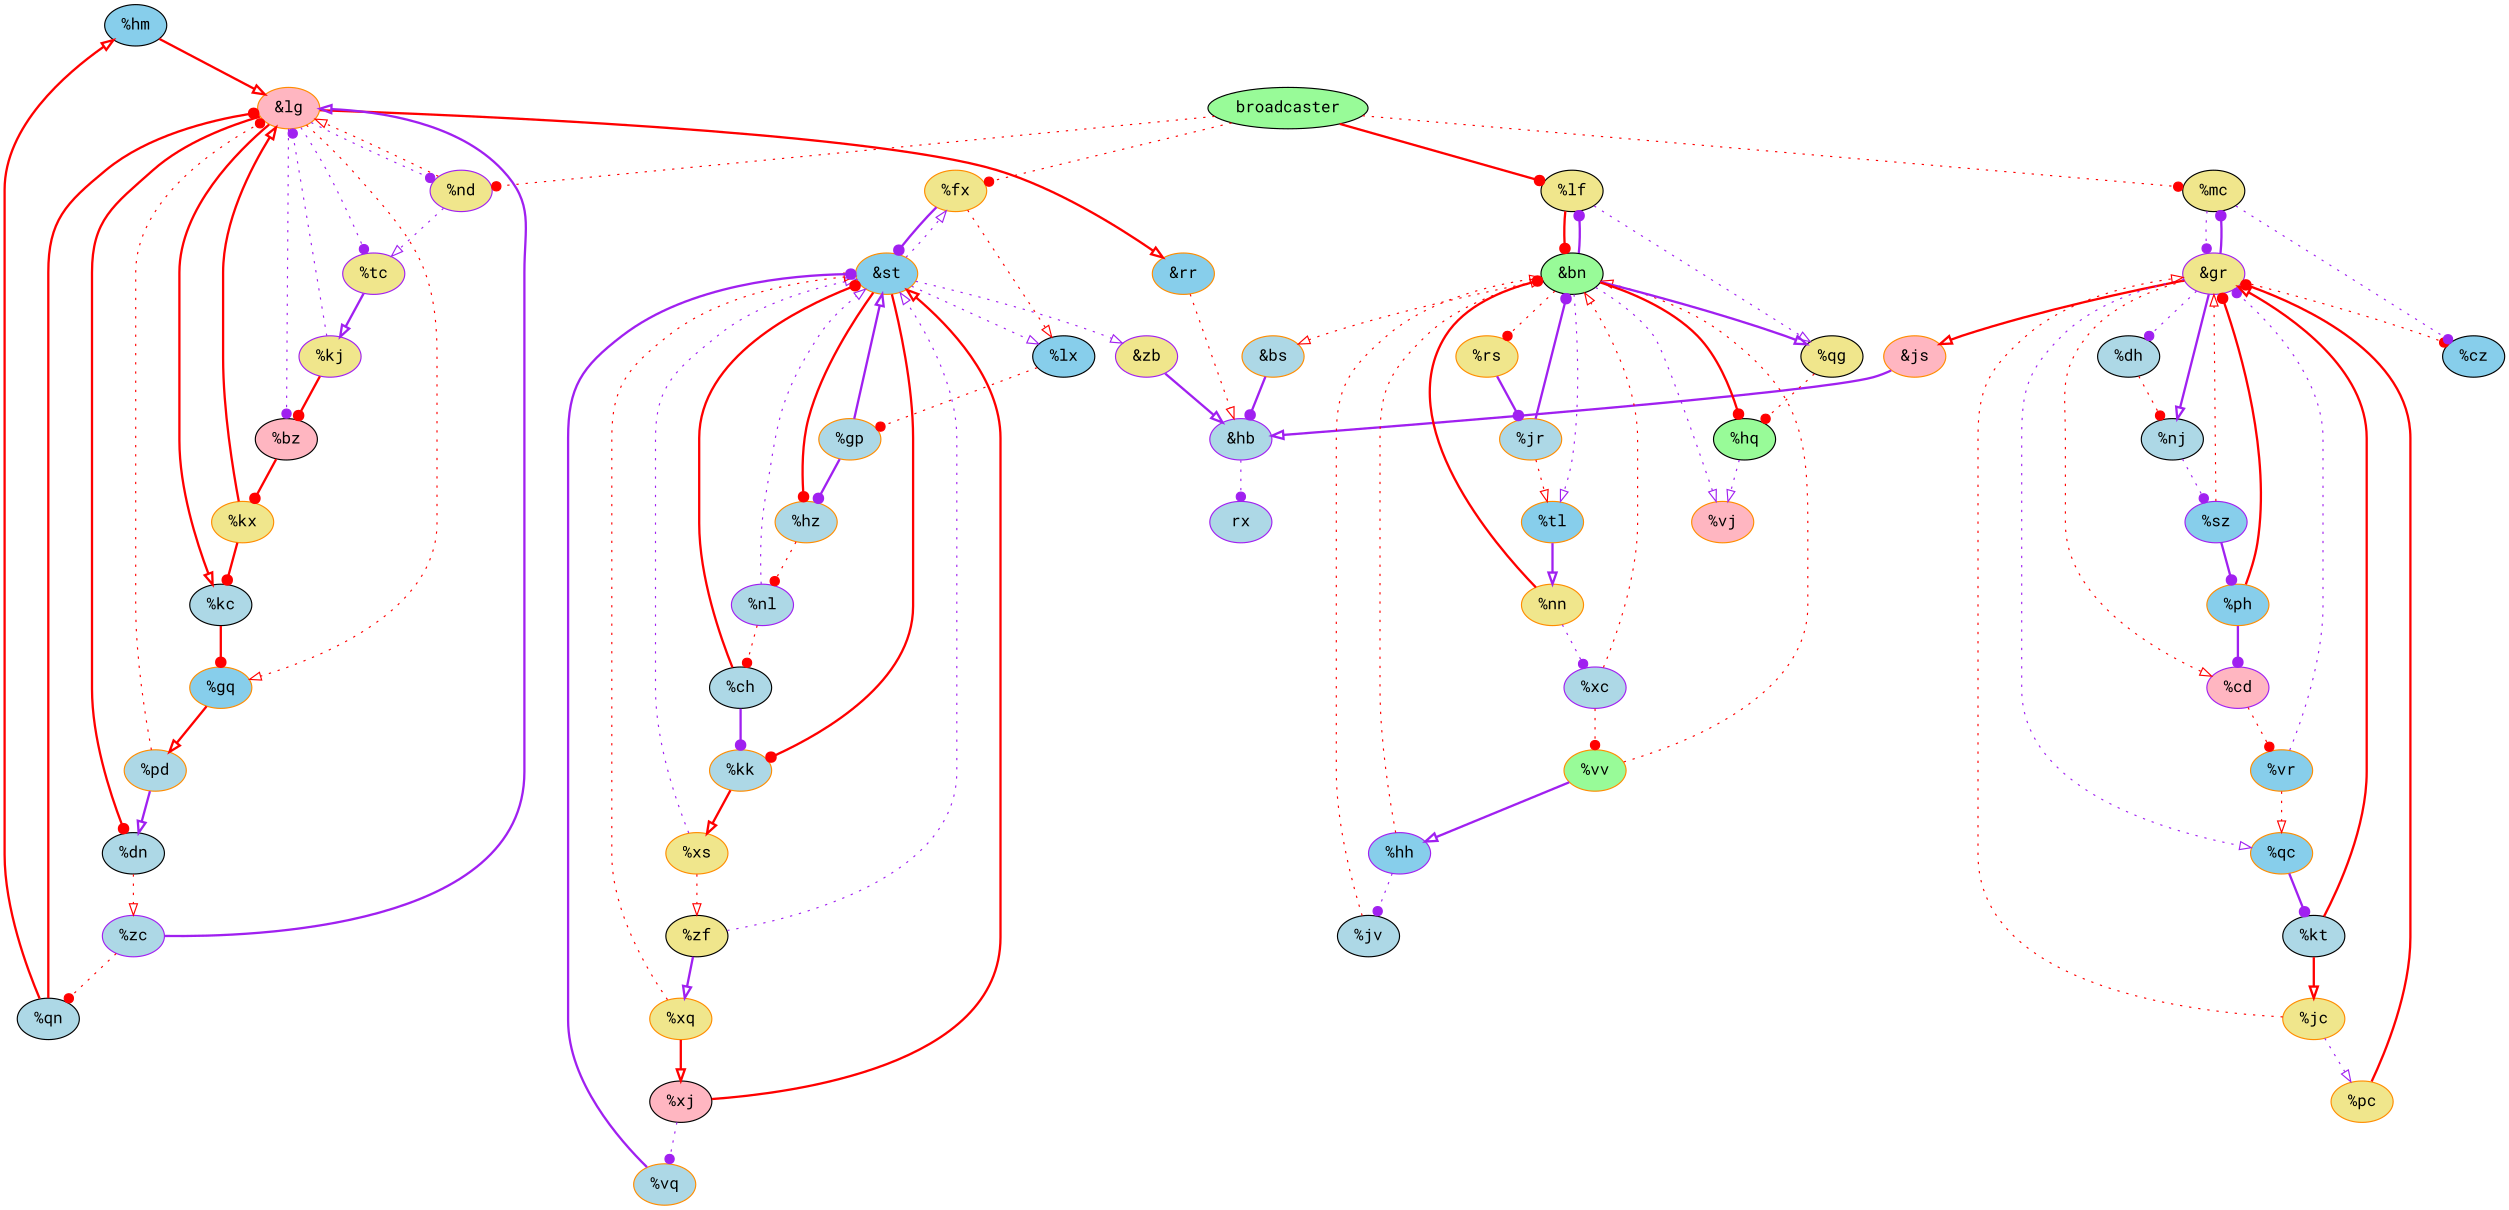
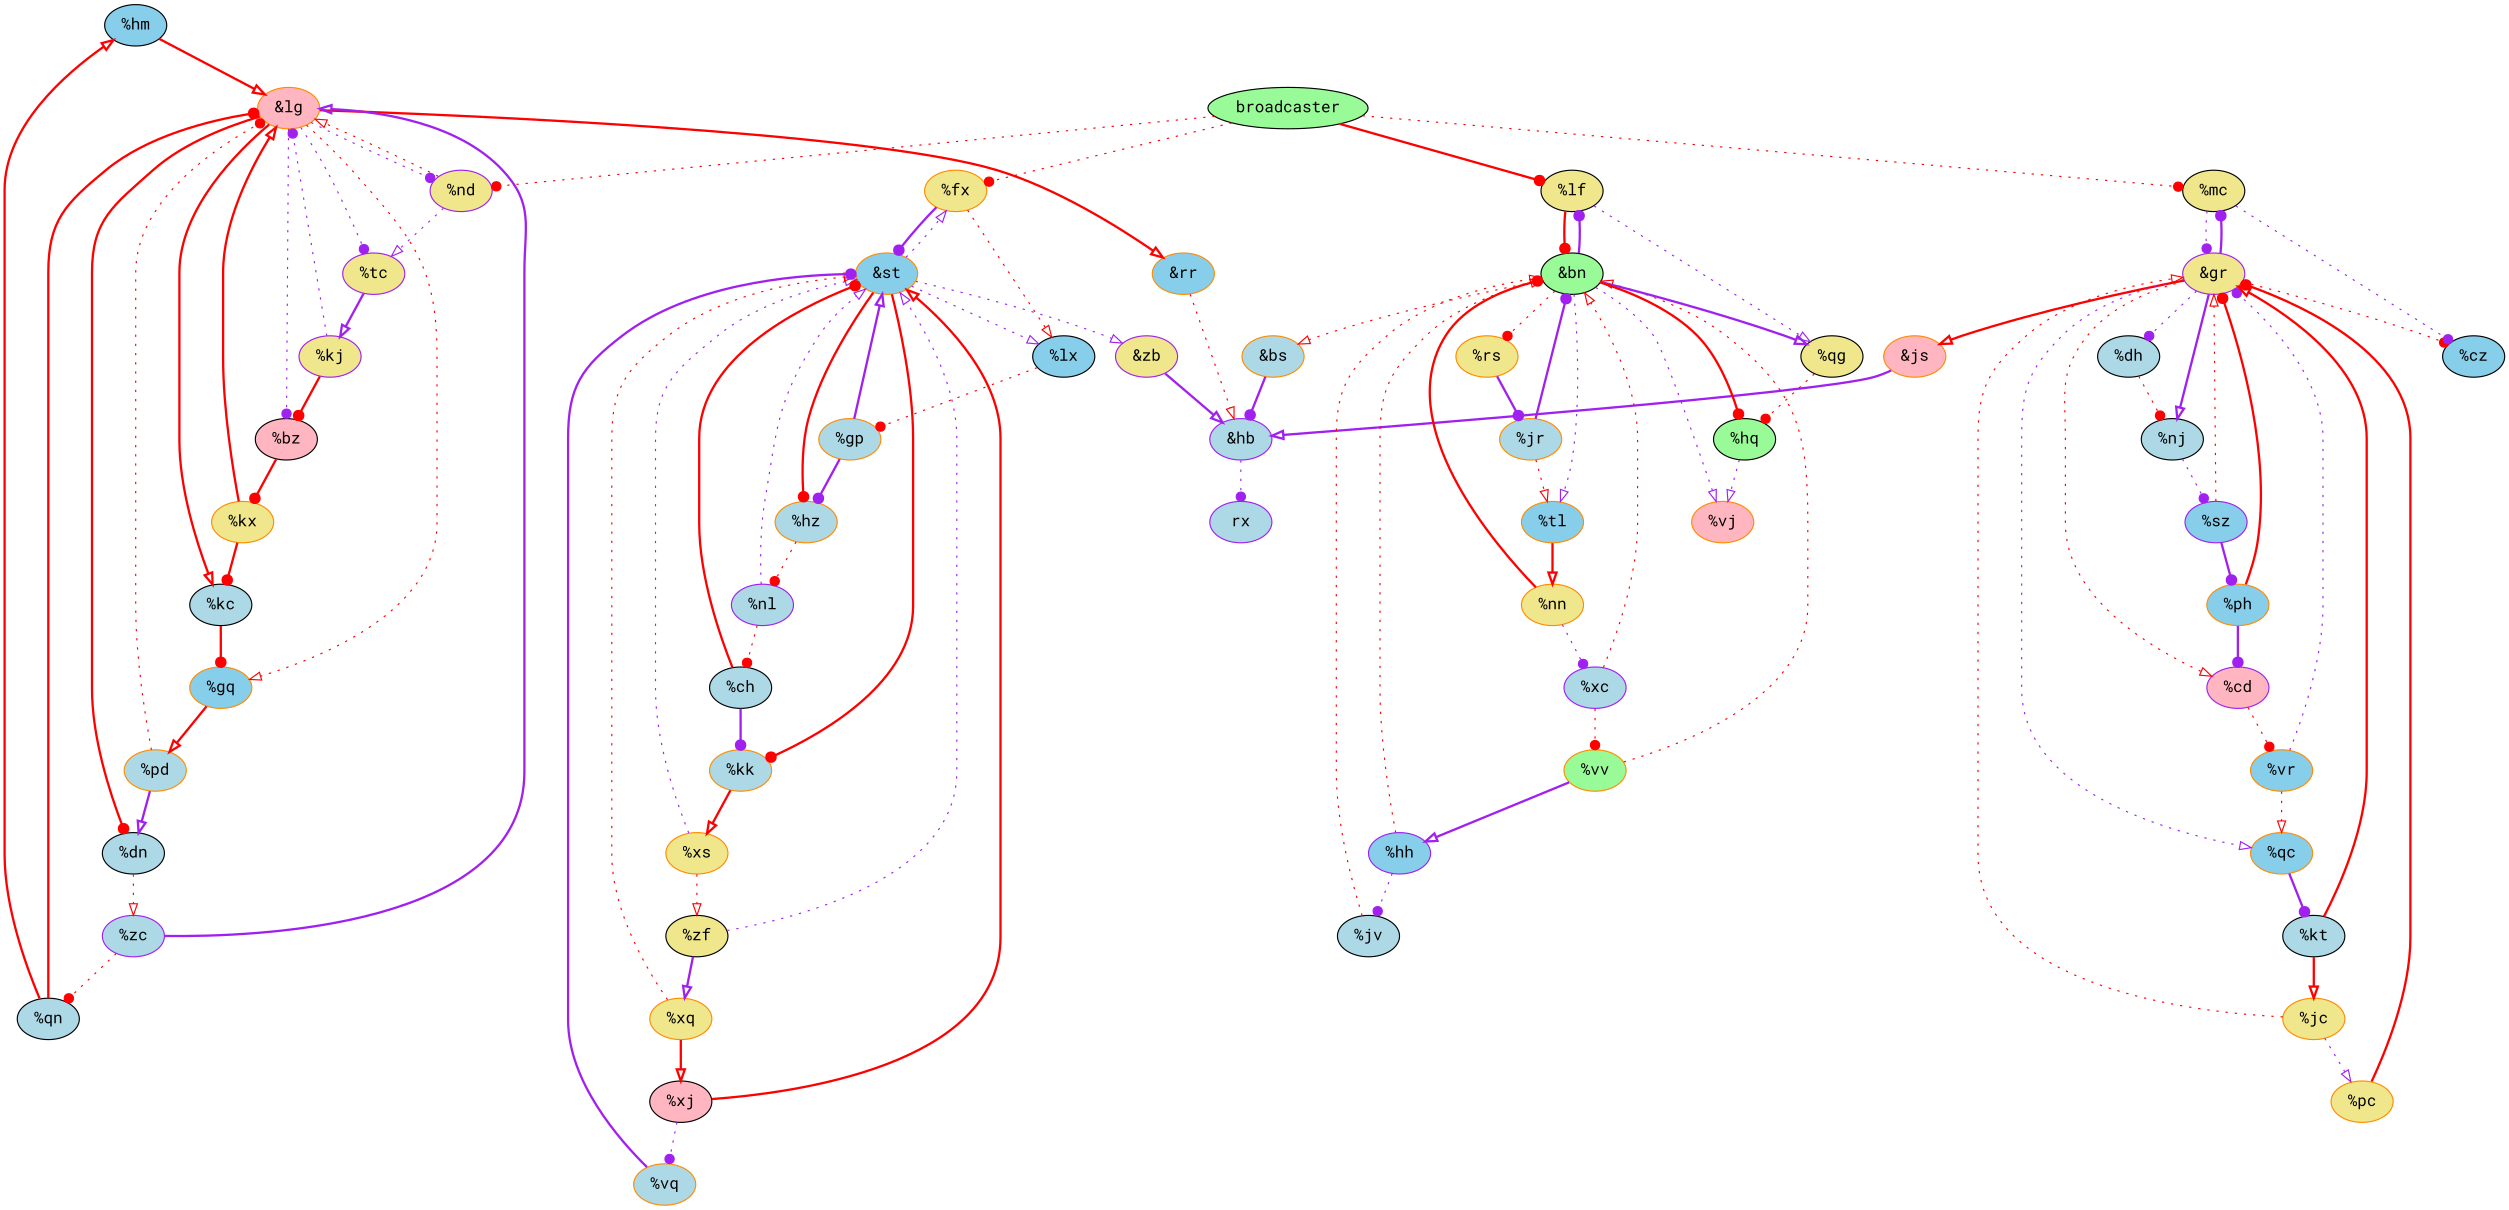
(1552, 558) -> (1552, 558)
